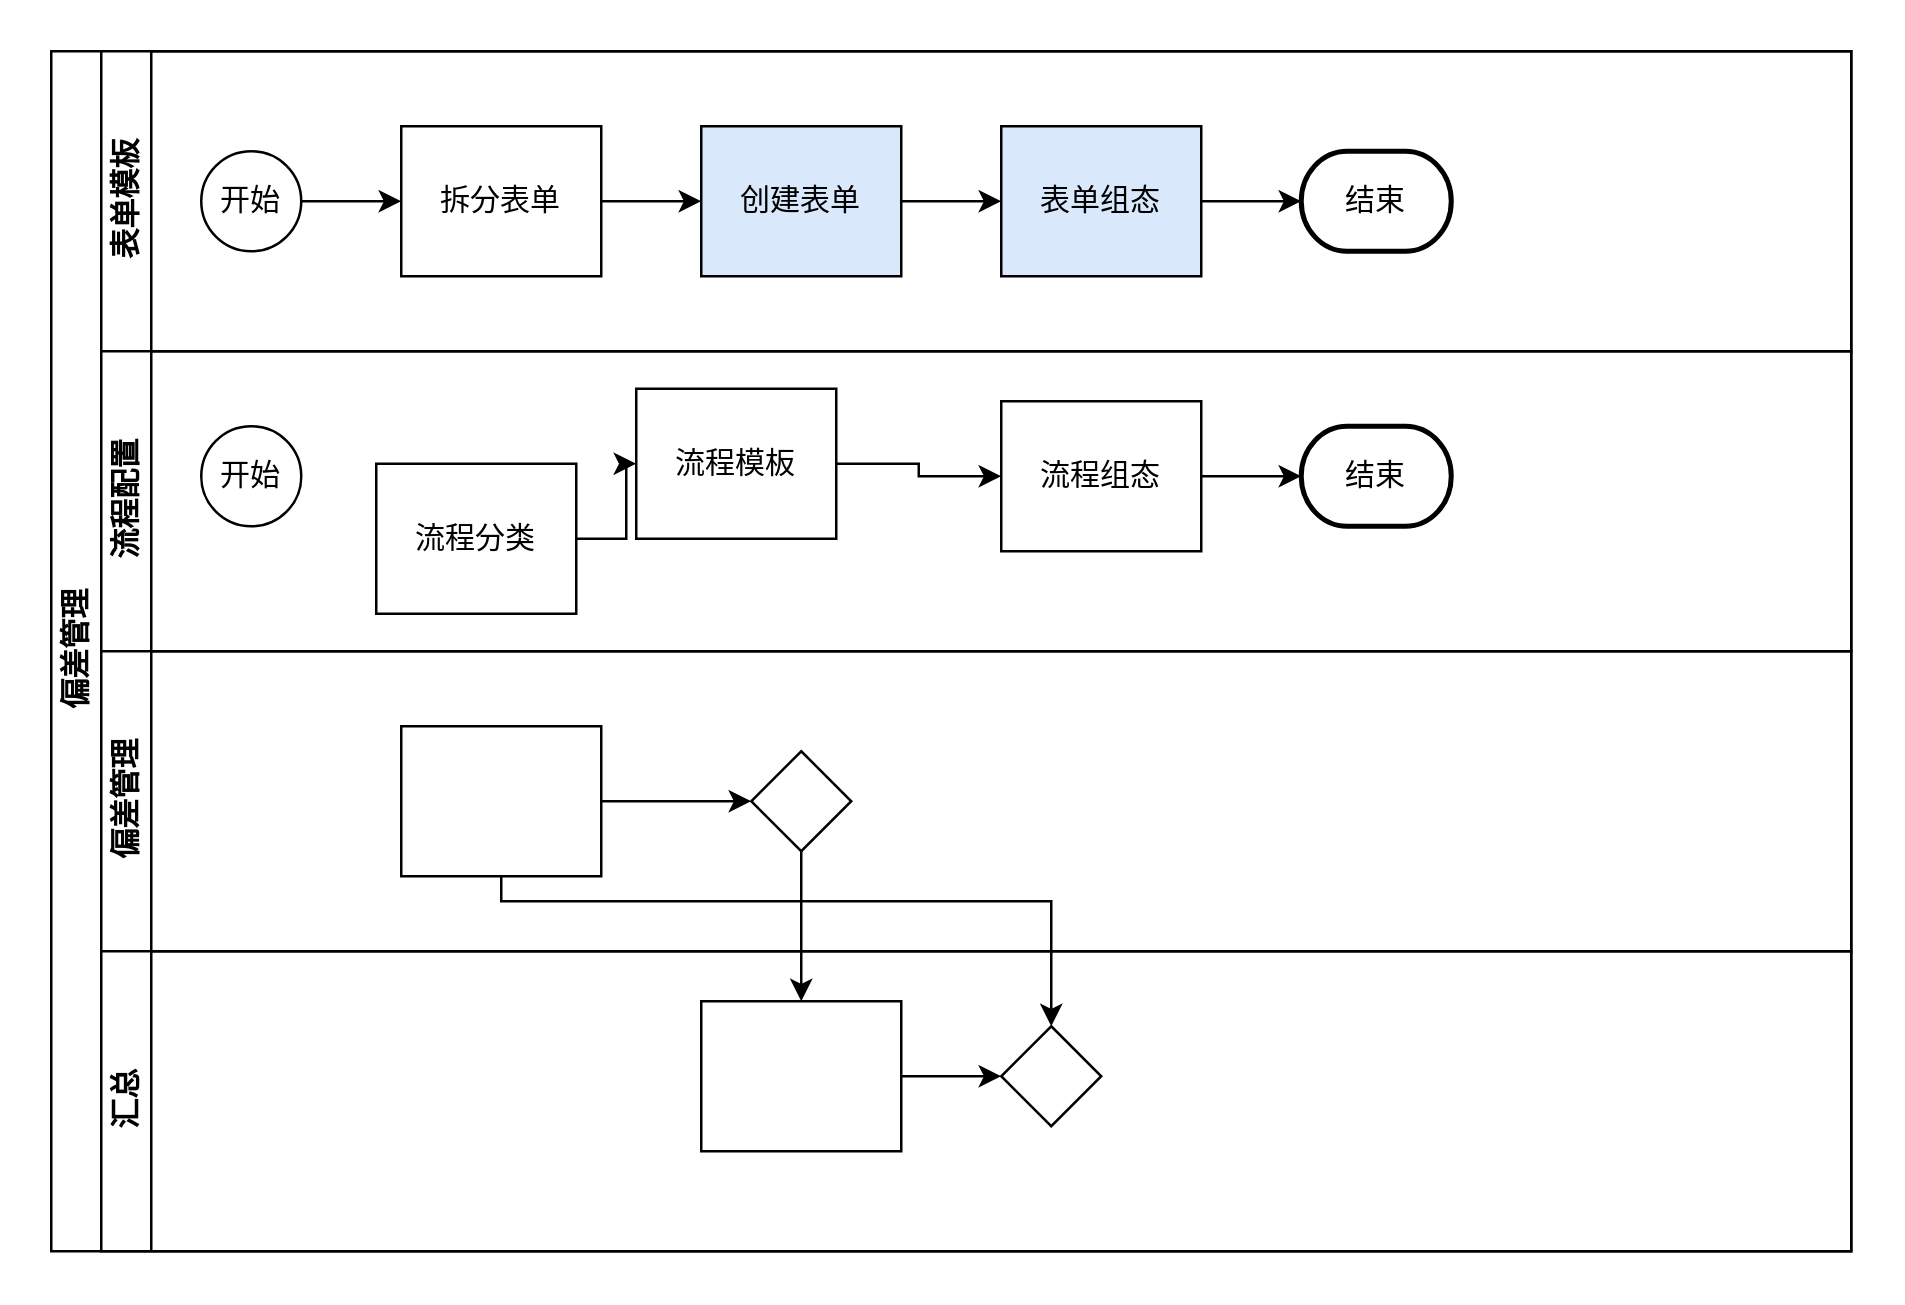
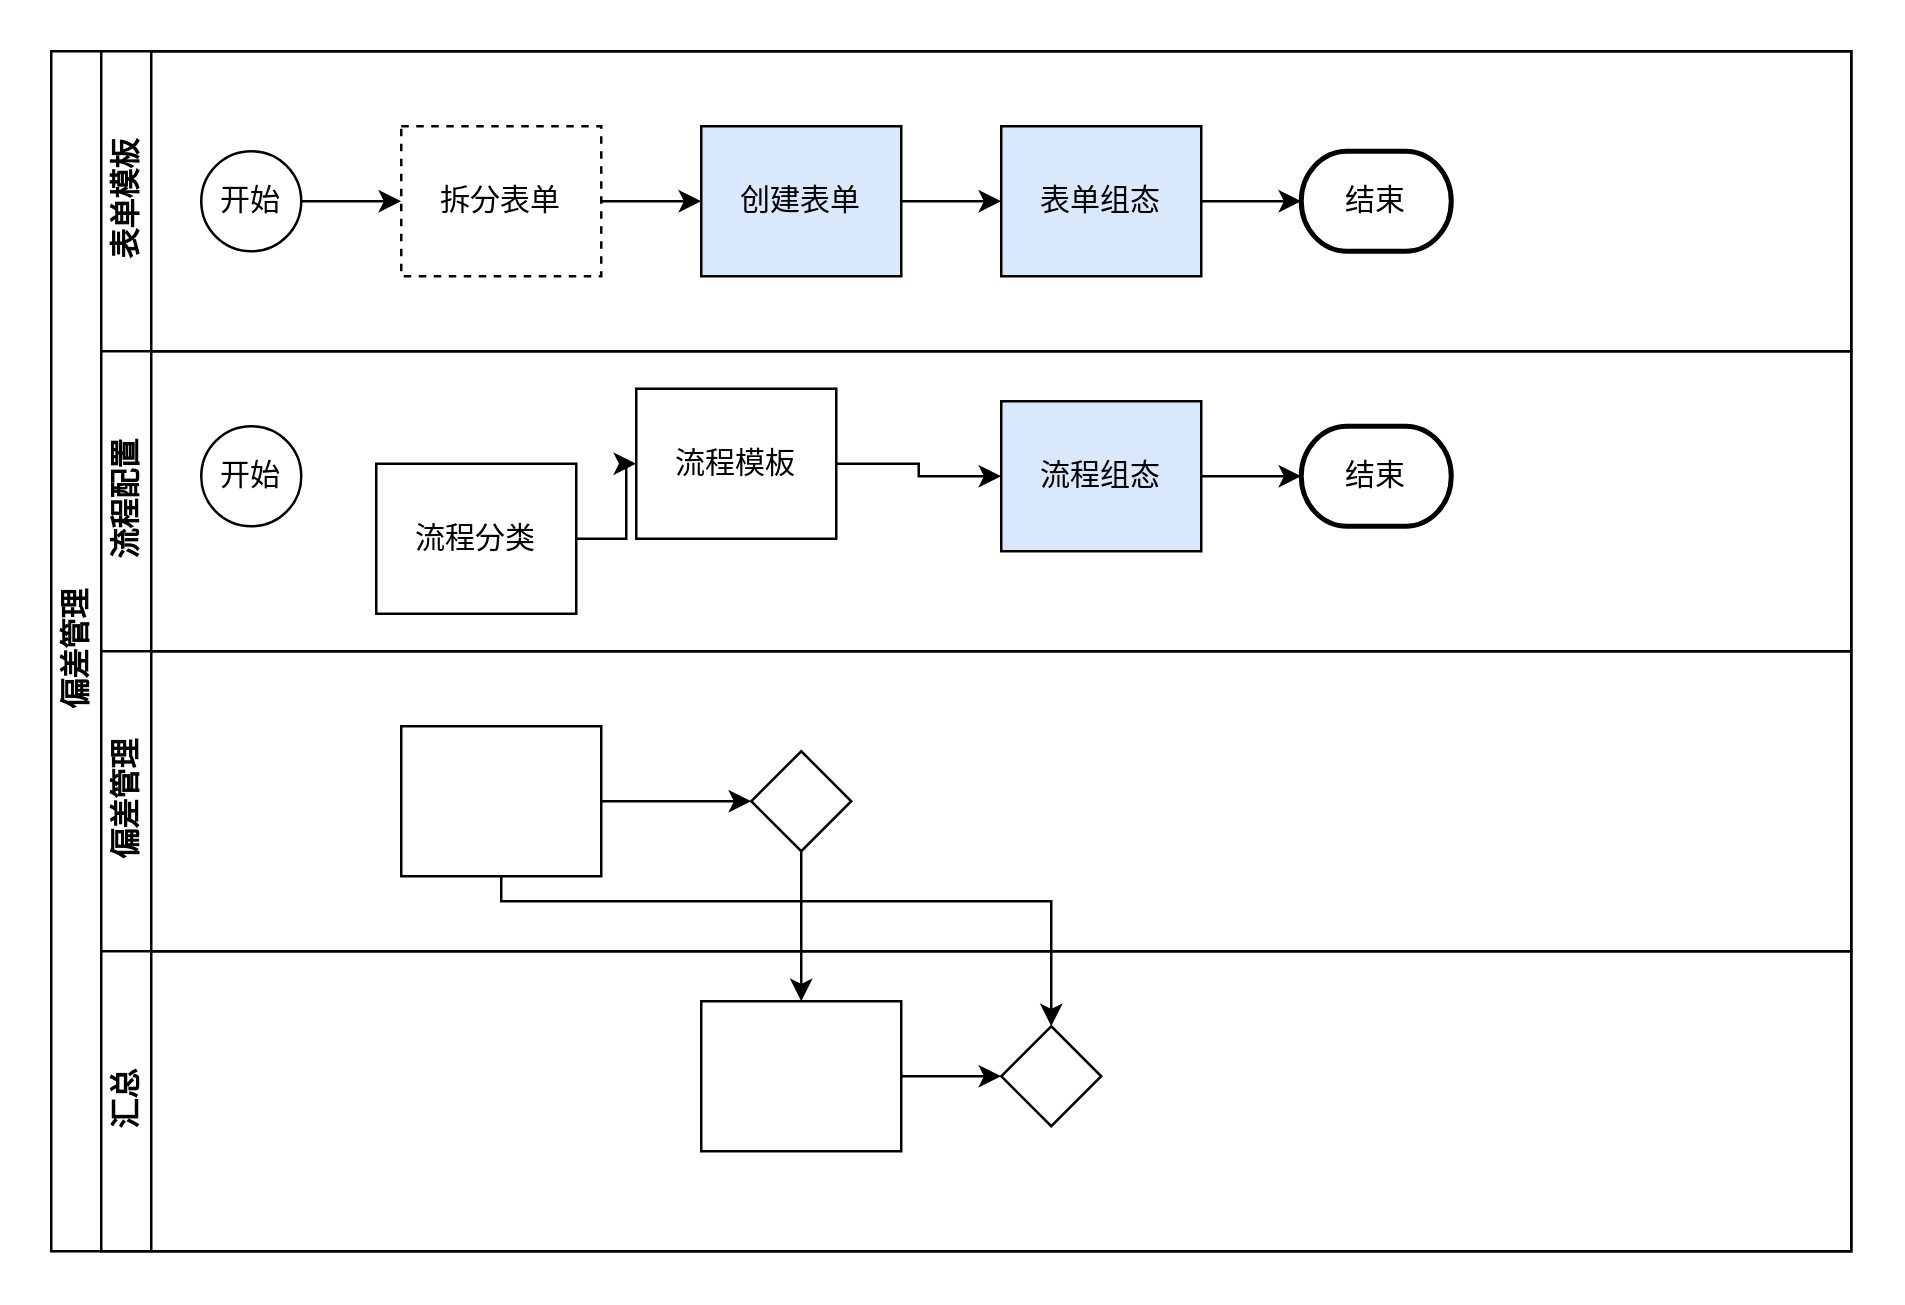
(501, 201) -> (501, 201)
(1101, 476) -> (1101, 476)
